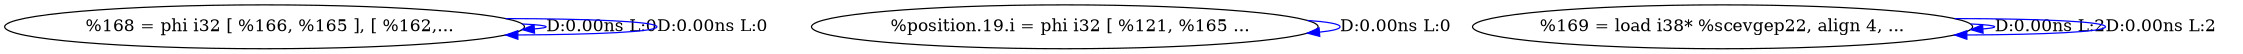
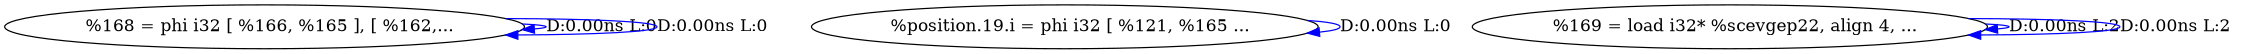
(1723, 27) -> (1730, 27)
